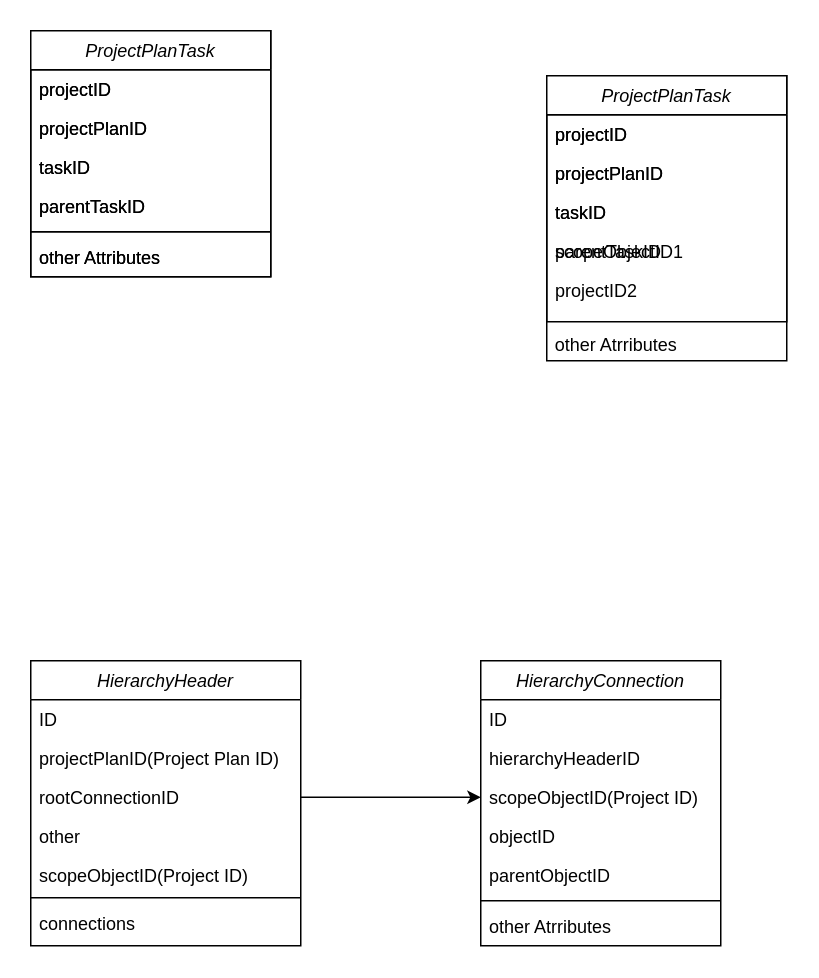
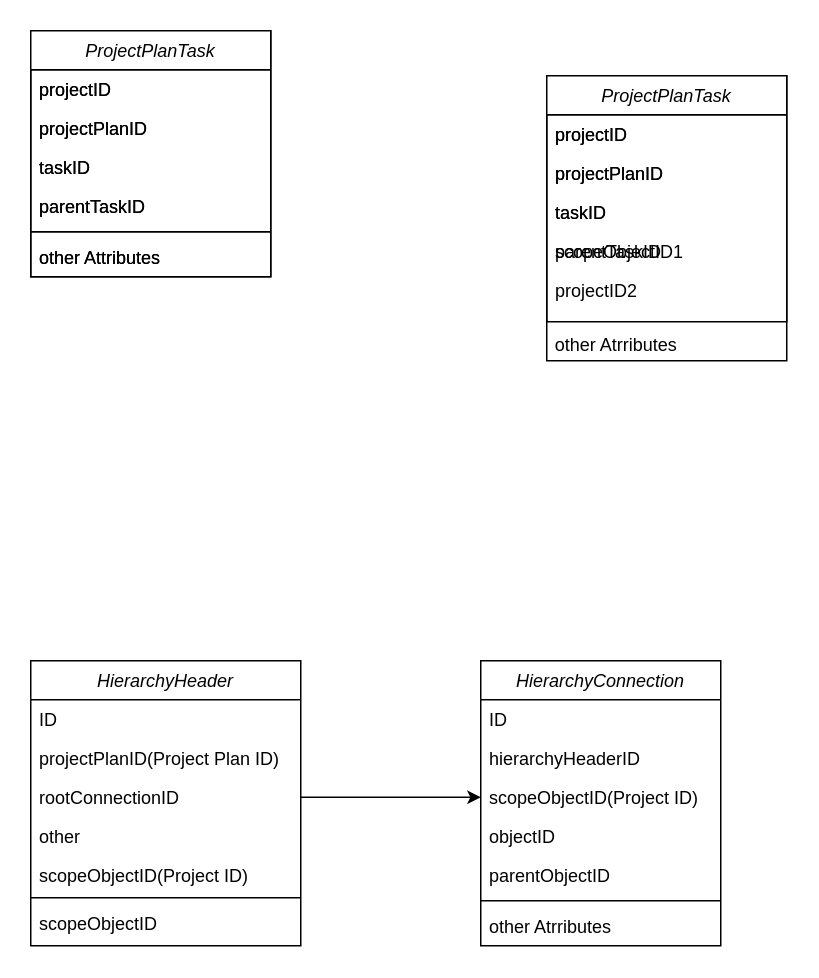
(92, 924) -> (105, 924)
